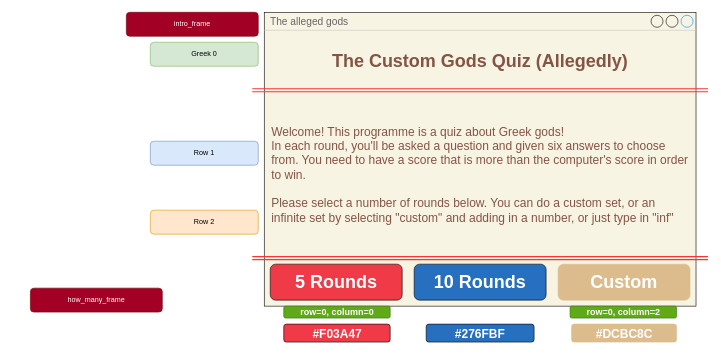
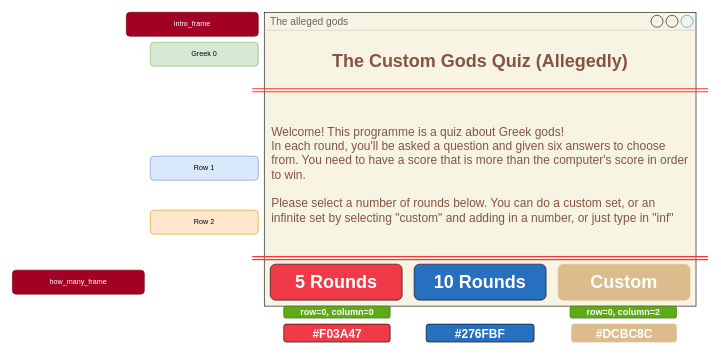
(204, 153) -> (204, 168)
(96, 300) -> (78, 282)
